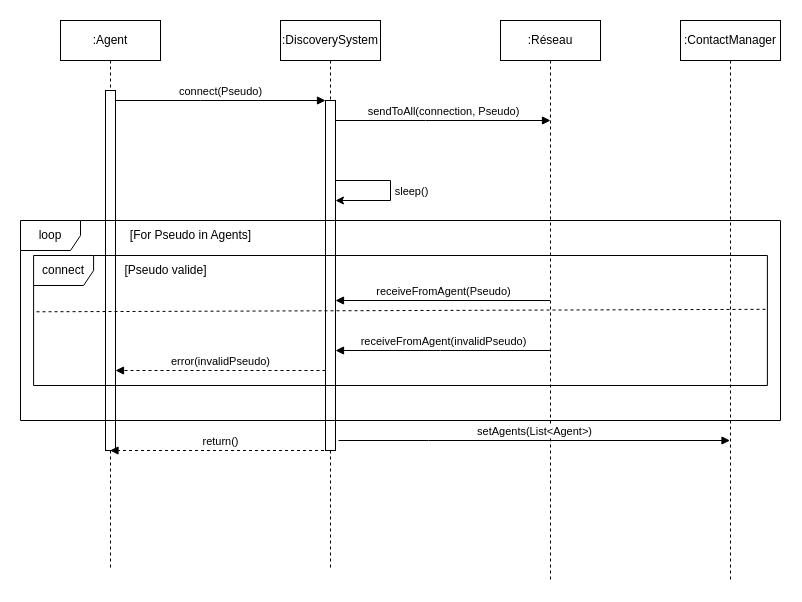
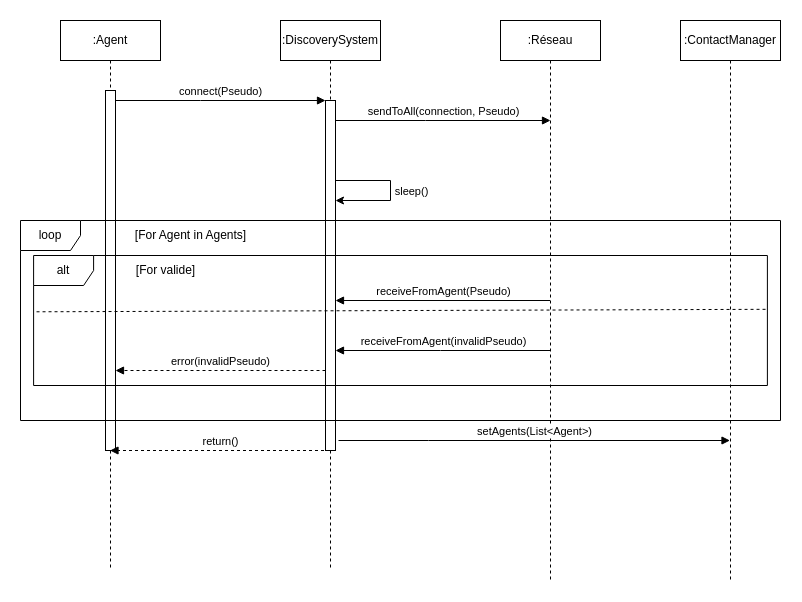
(191, 236) -> (191, 236)
(64, 271) -> (64, 271)
(166, 271) -> (166, 271)
